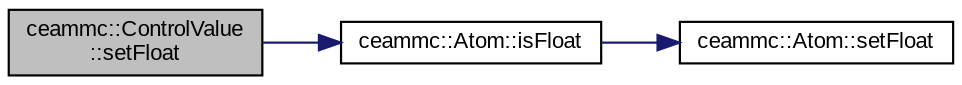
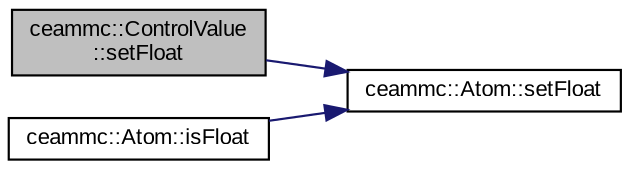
(291, 43) -> (296, 64)
